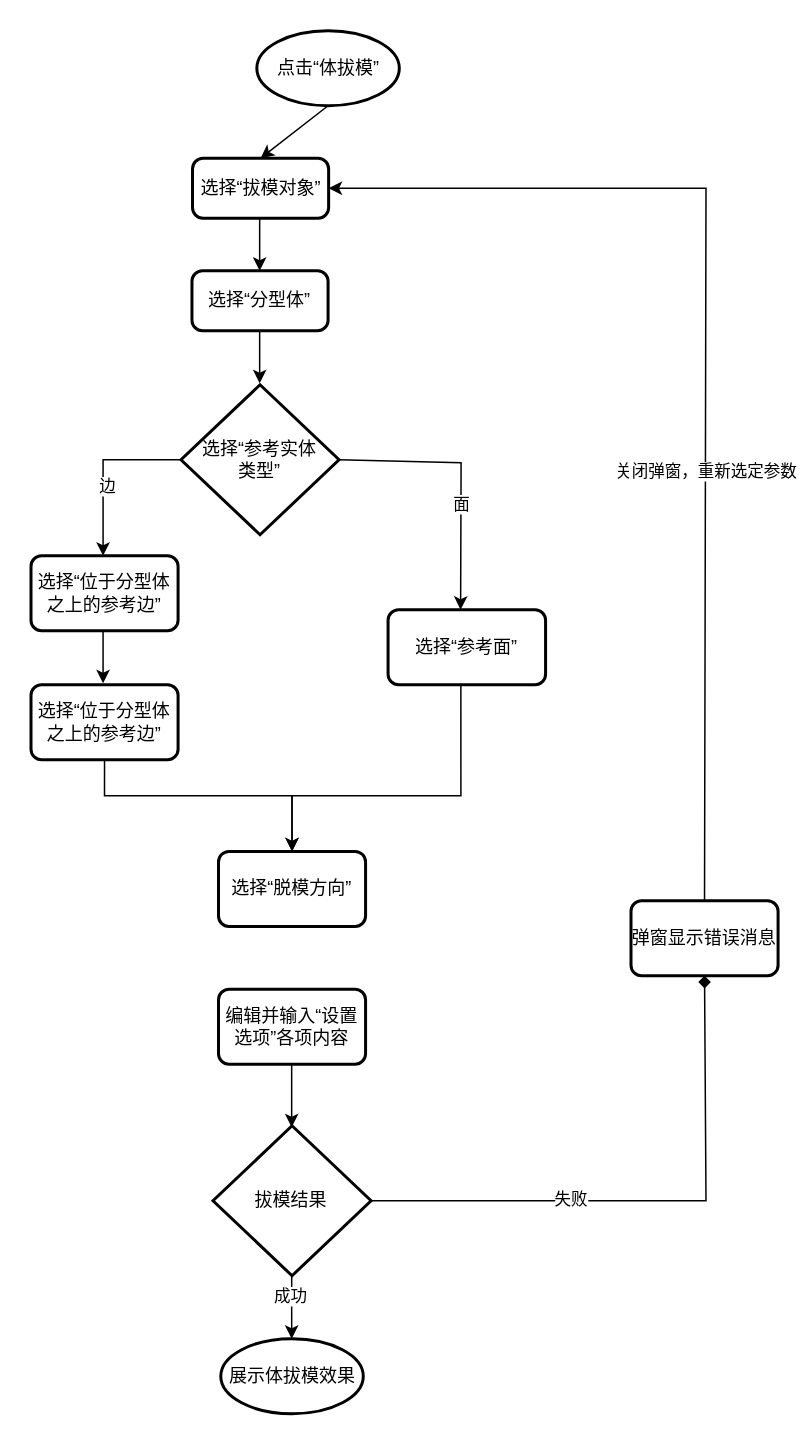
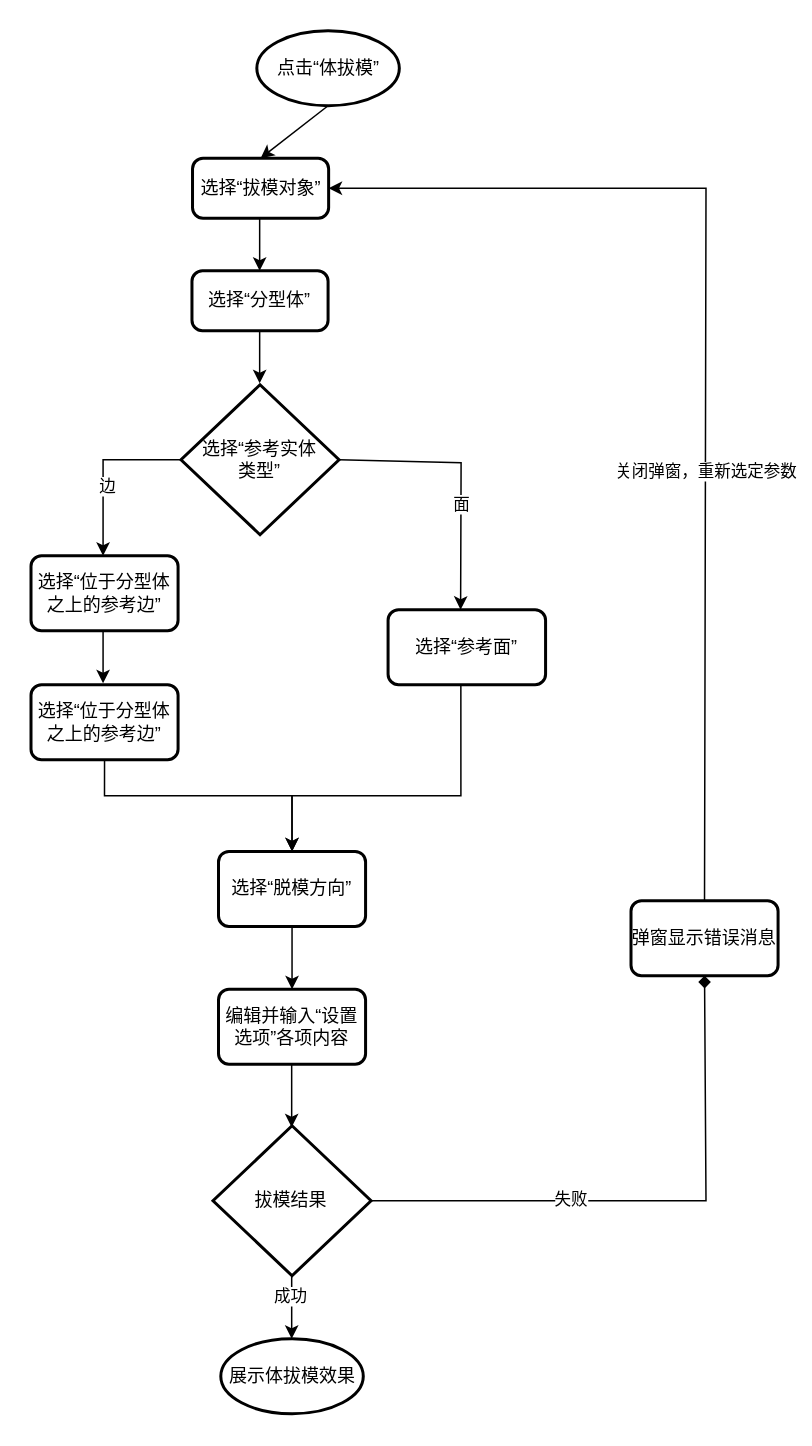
none -> (292, 953)
